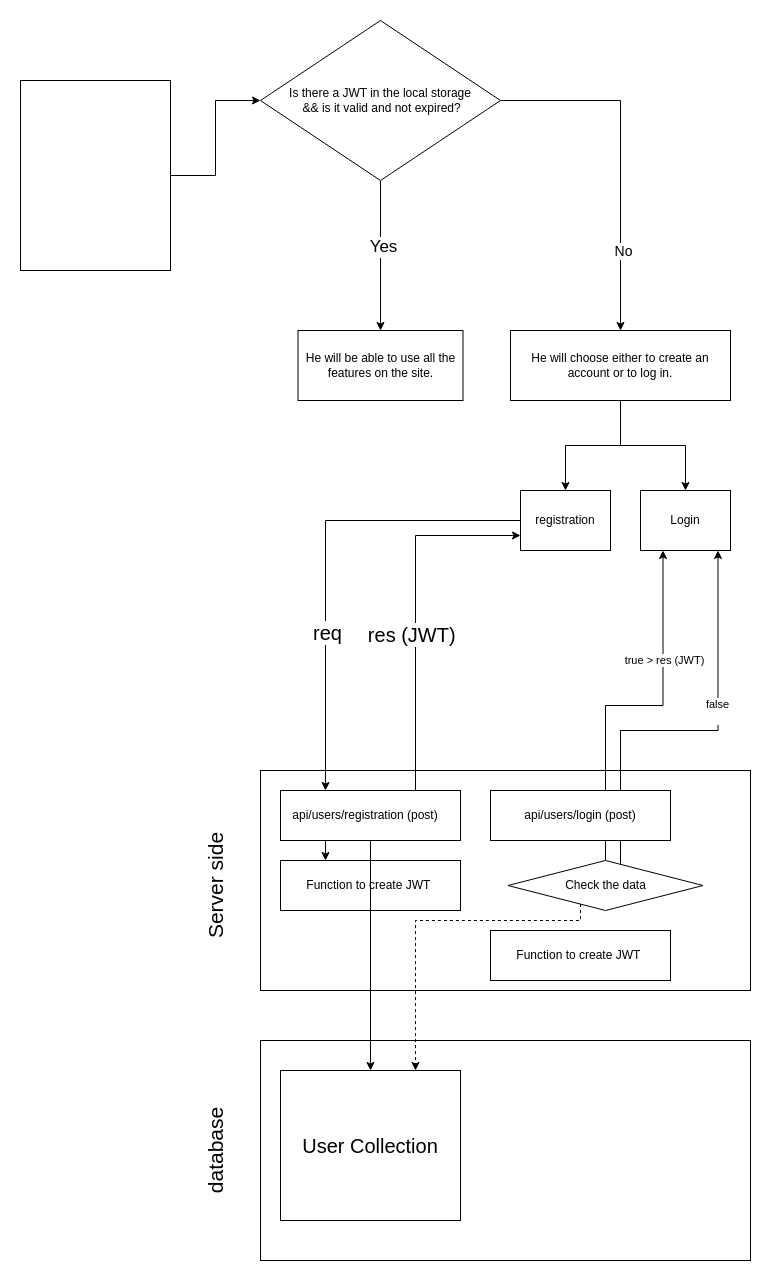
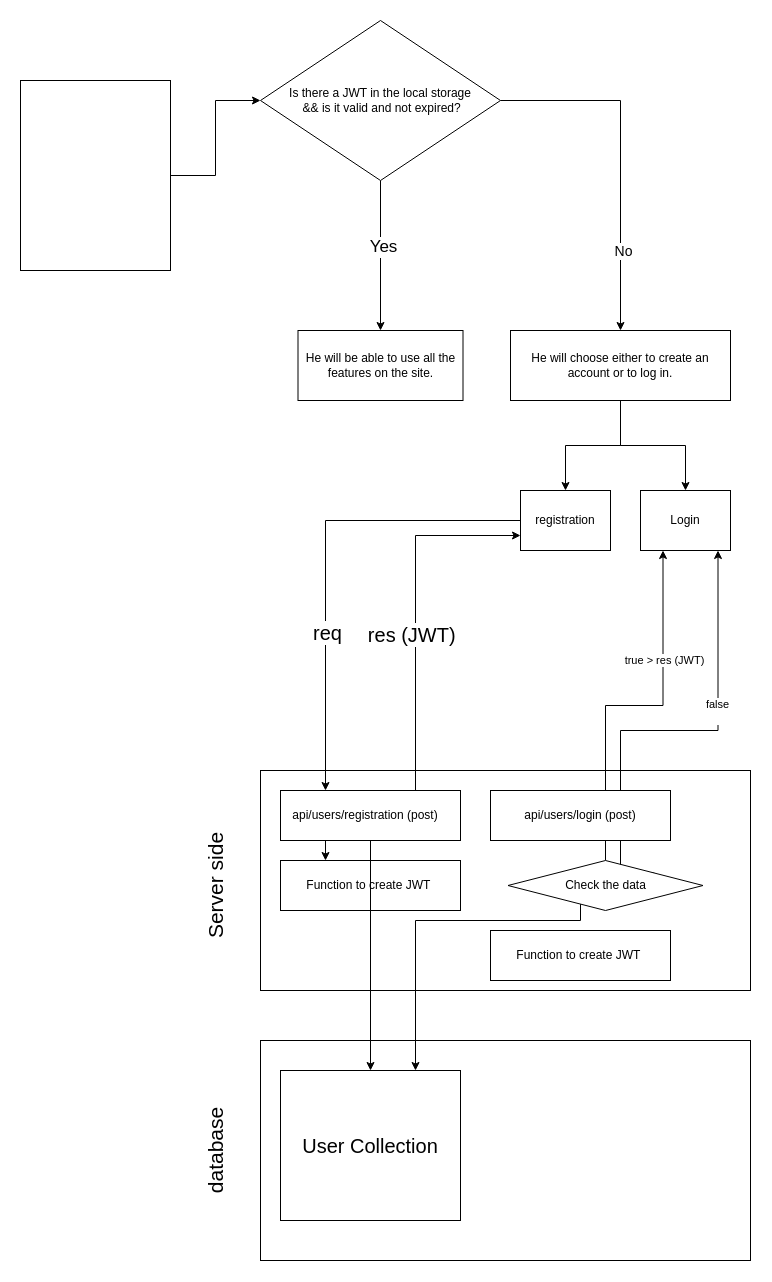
(435, 921) -> (435, 921)
